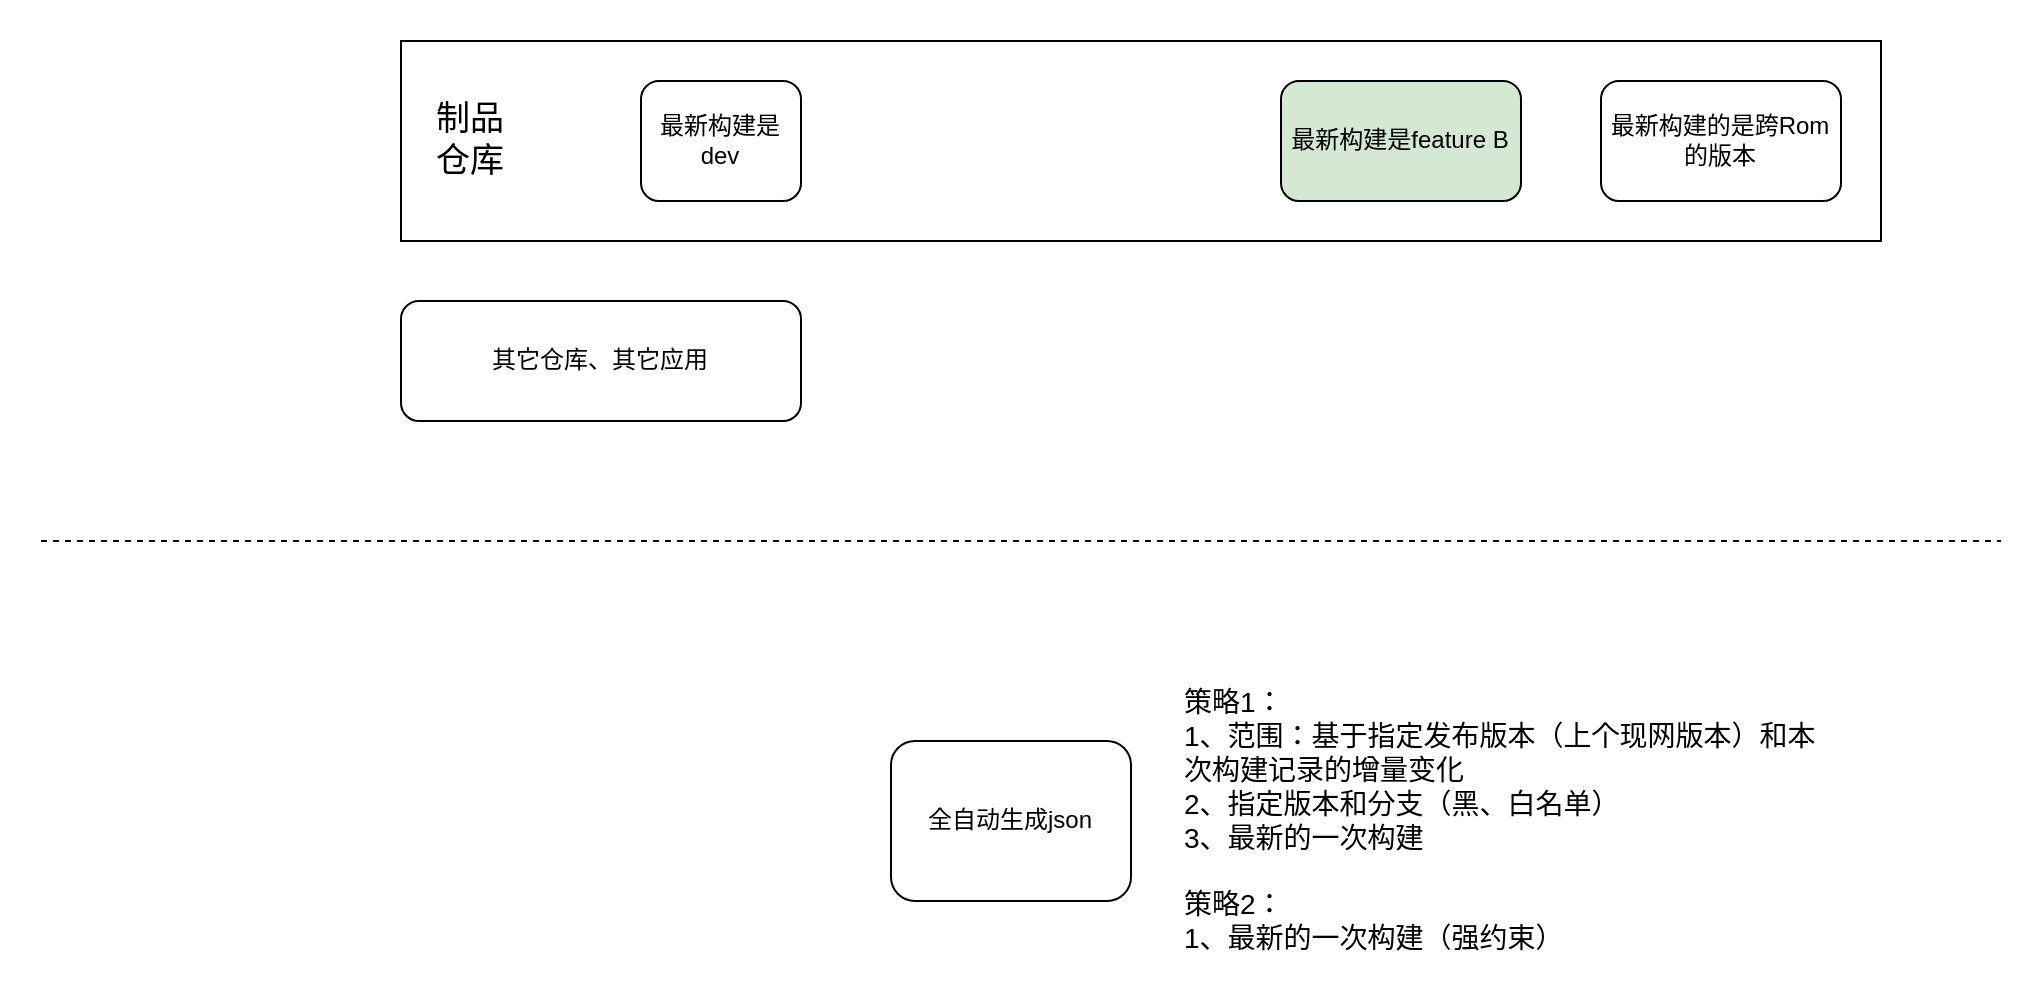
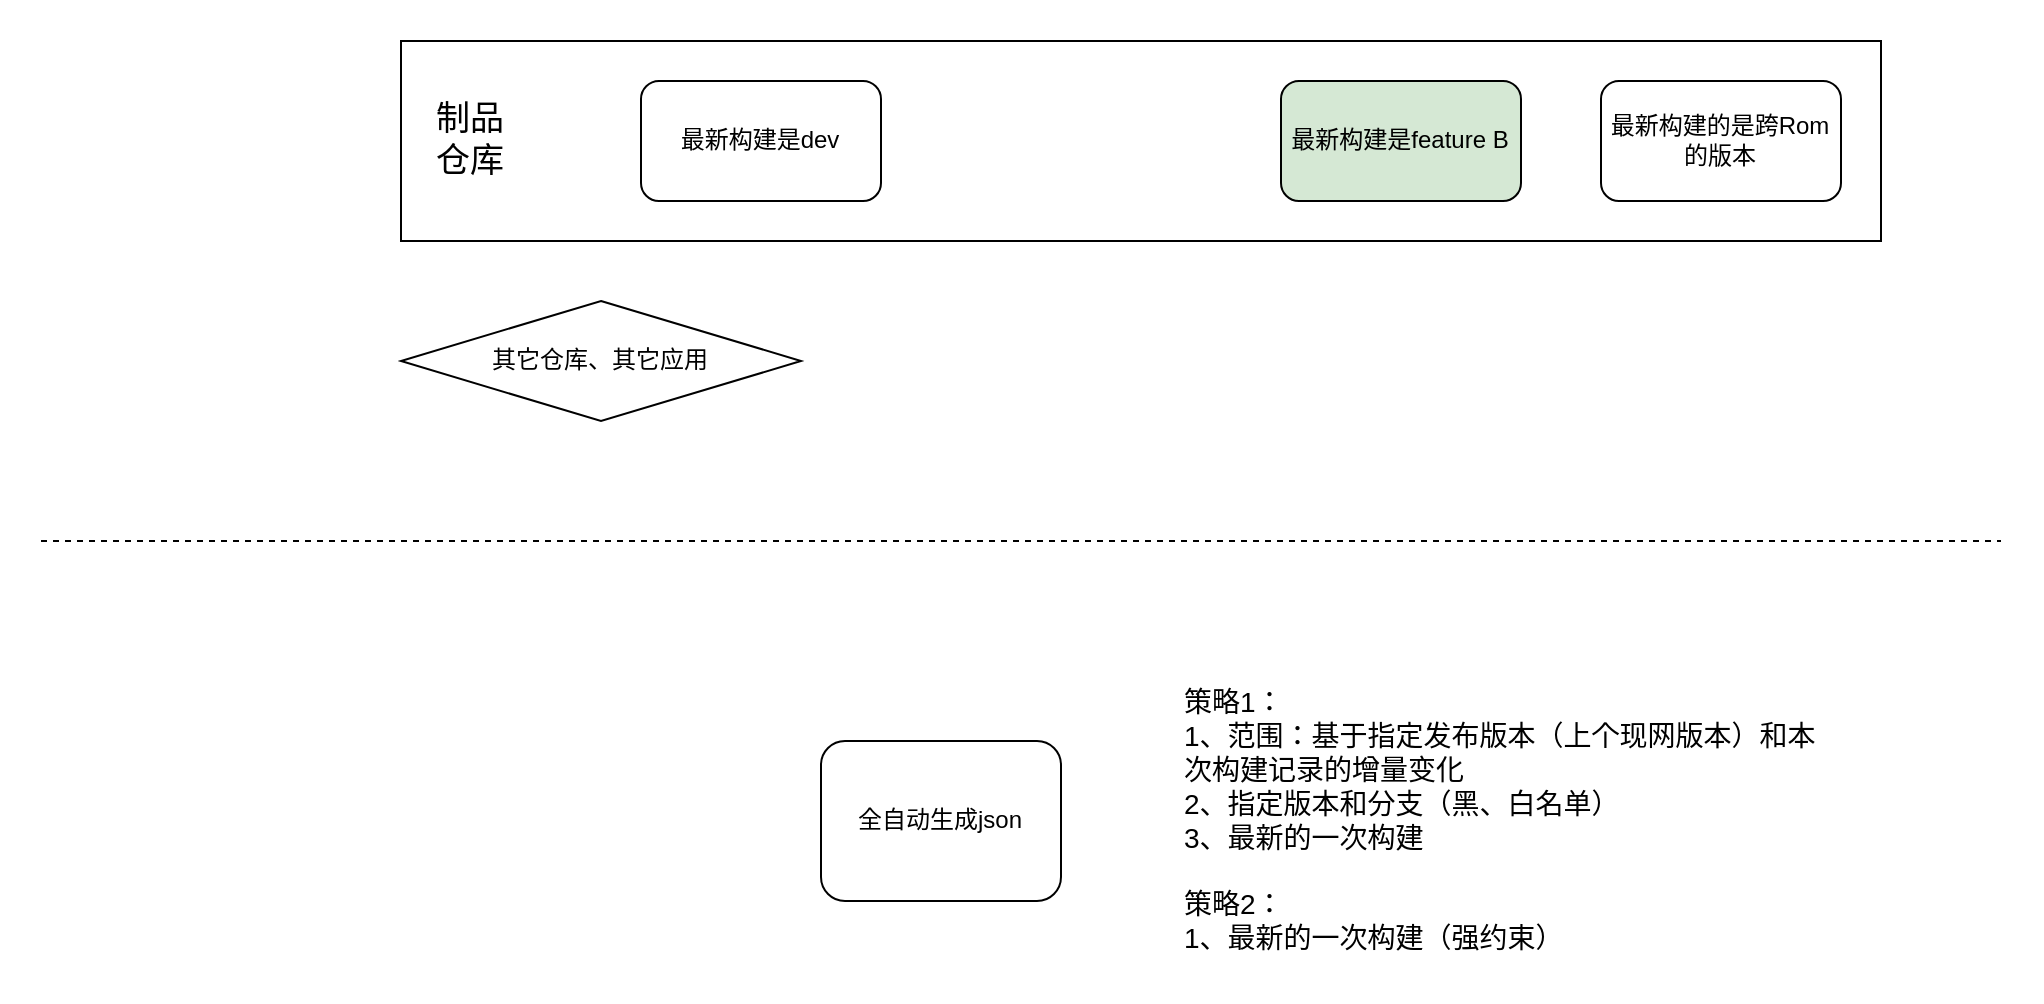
(721, 141) -> (761, 141)
(601, 361) -> (601, 361)
(1011, 821) -> (941, 821)
